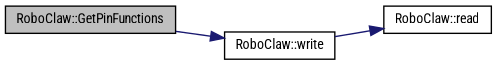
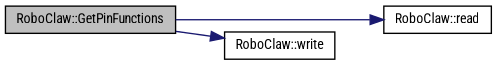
(352, 34) -> (273, 20)
